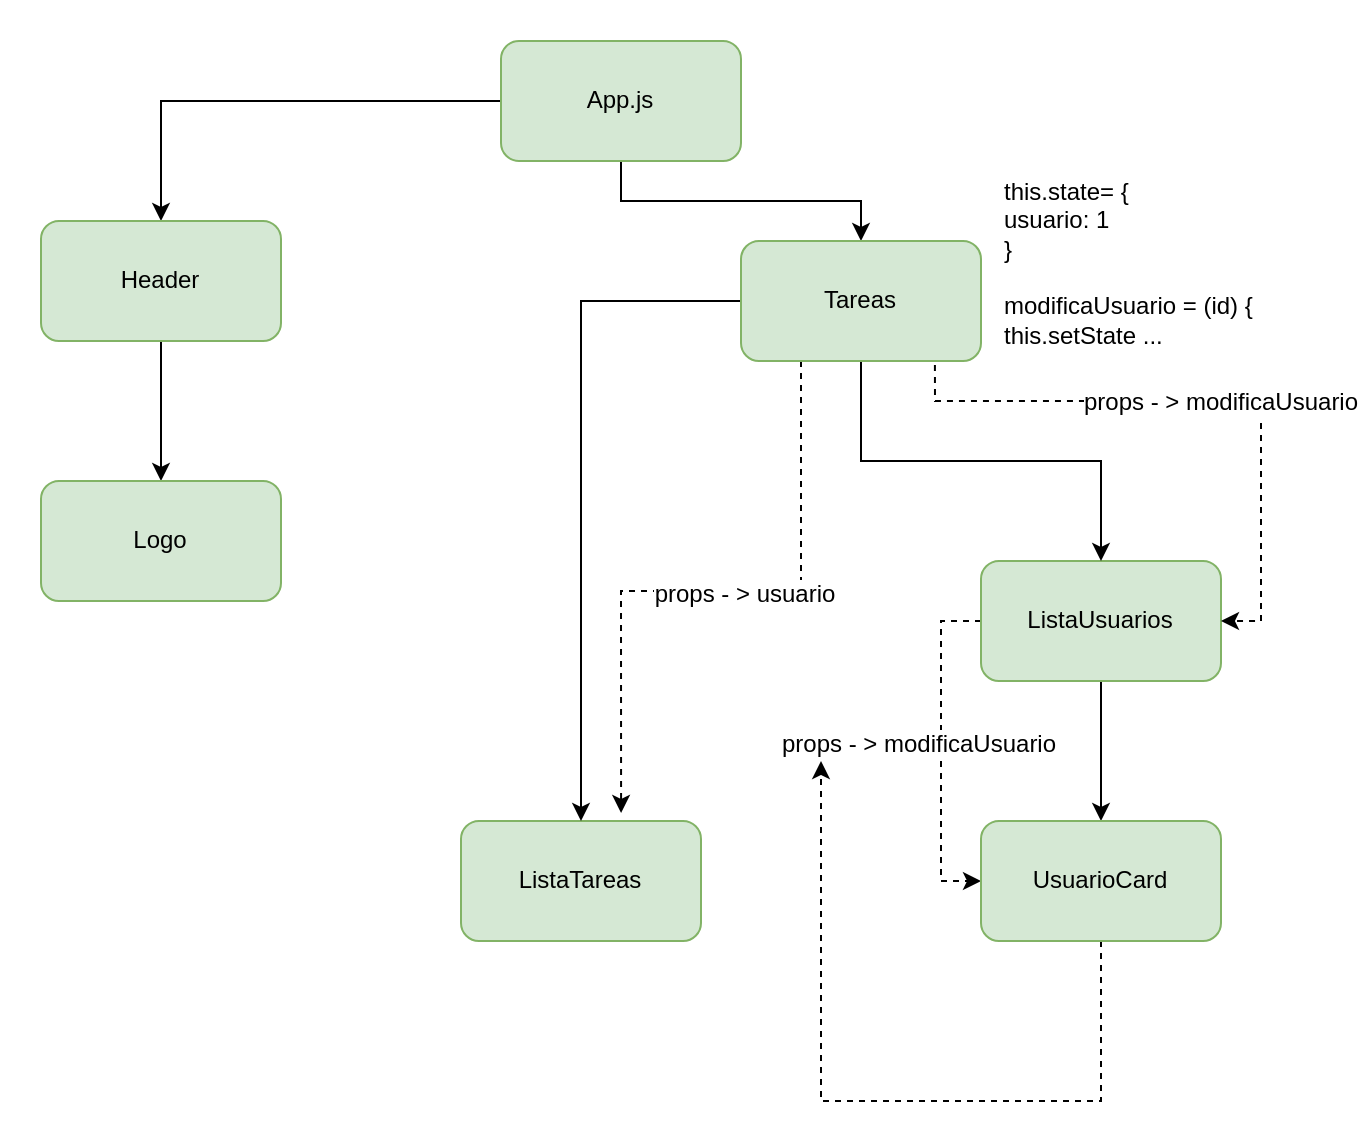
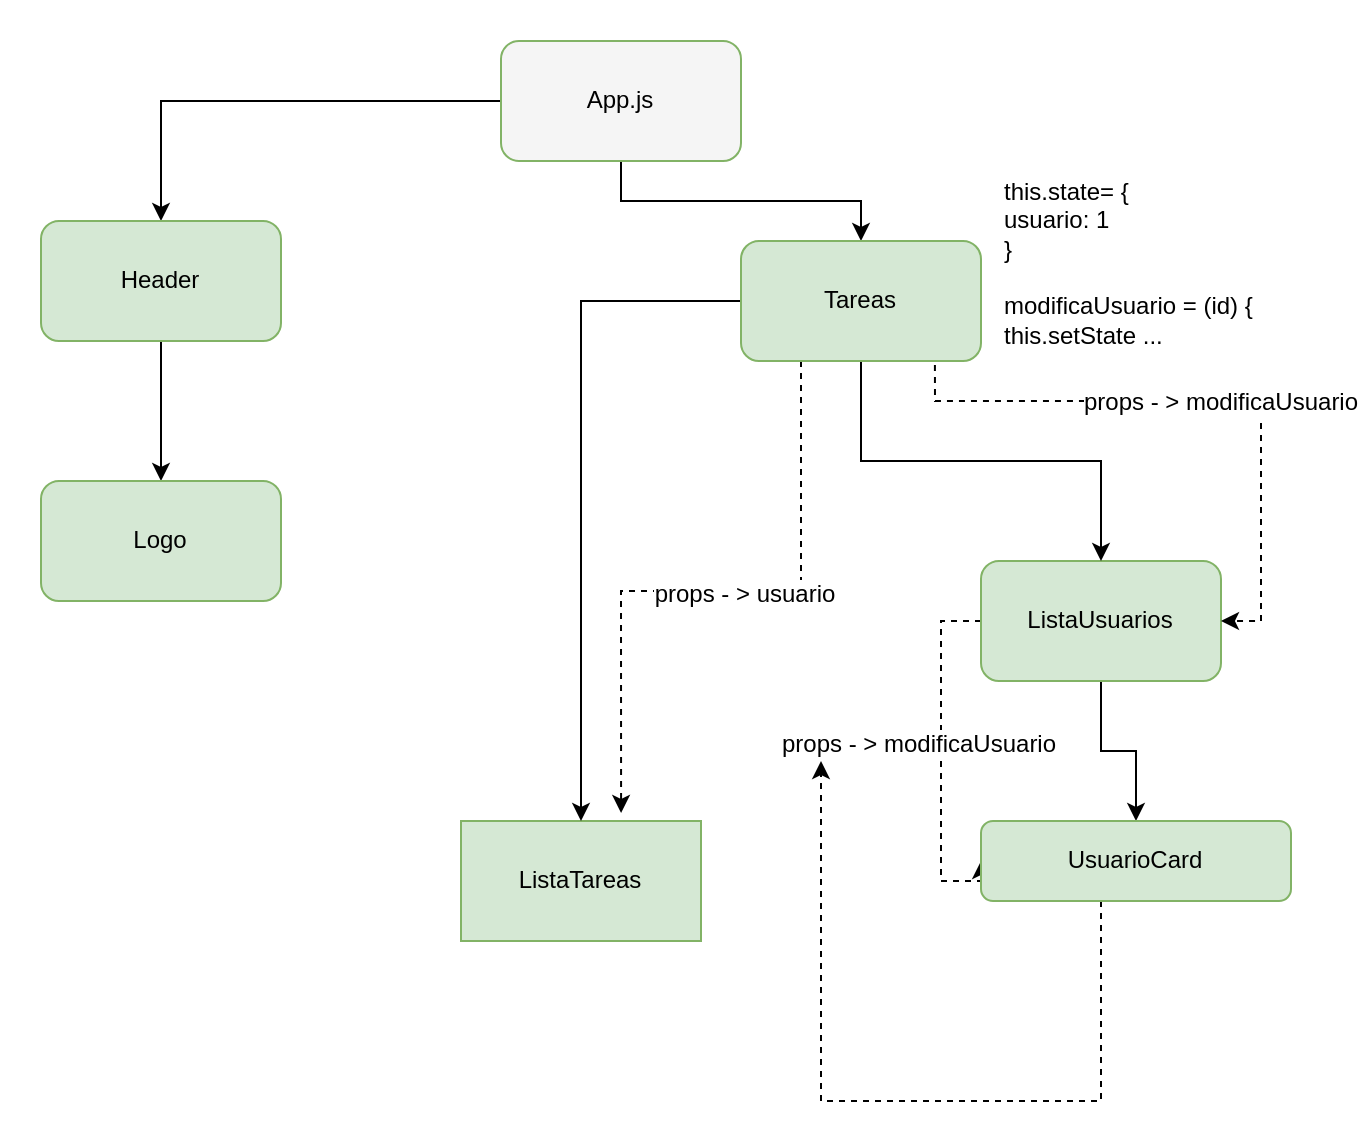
(621, 101) -> (621, 101)
(581, 881) -> (581, 881)
(1101, 881) -> (1136, 861)
